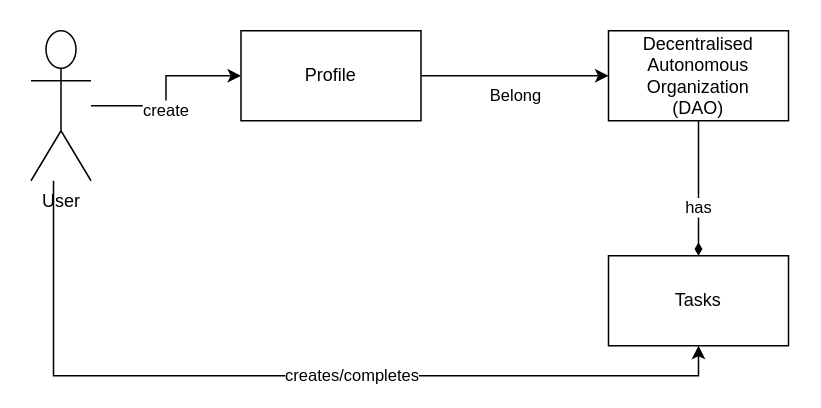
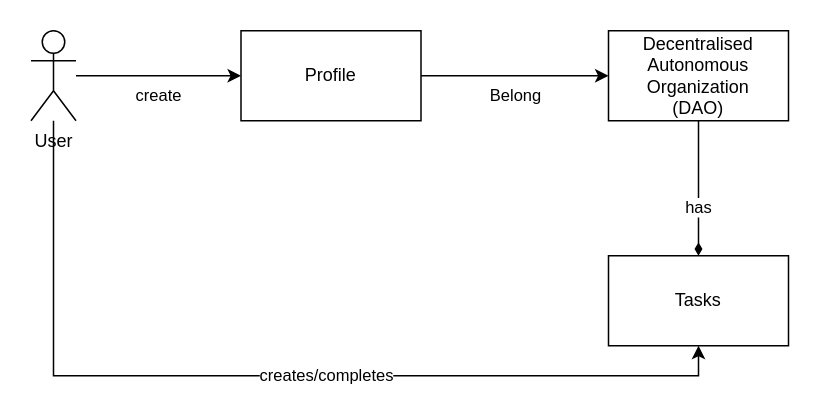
(61, 106) -> (53, 76)
